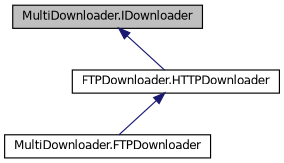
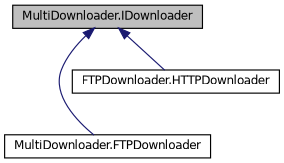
(138, 118) -> (60, 87)
